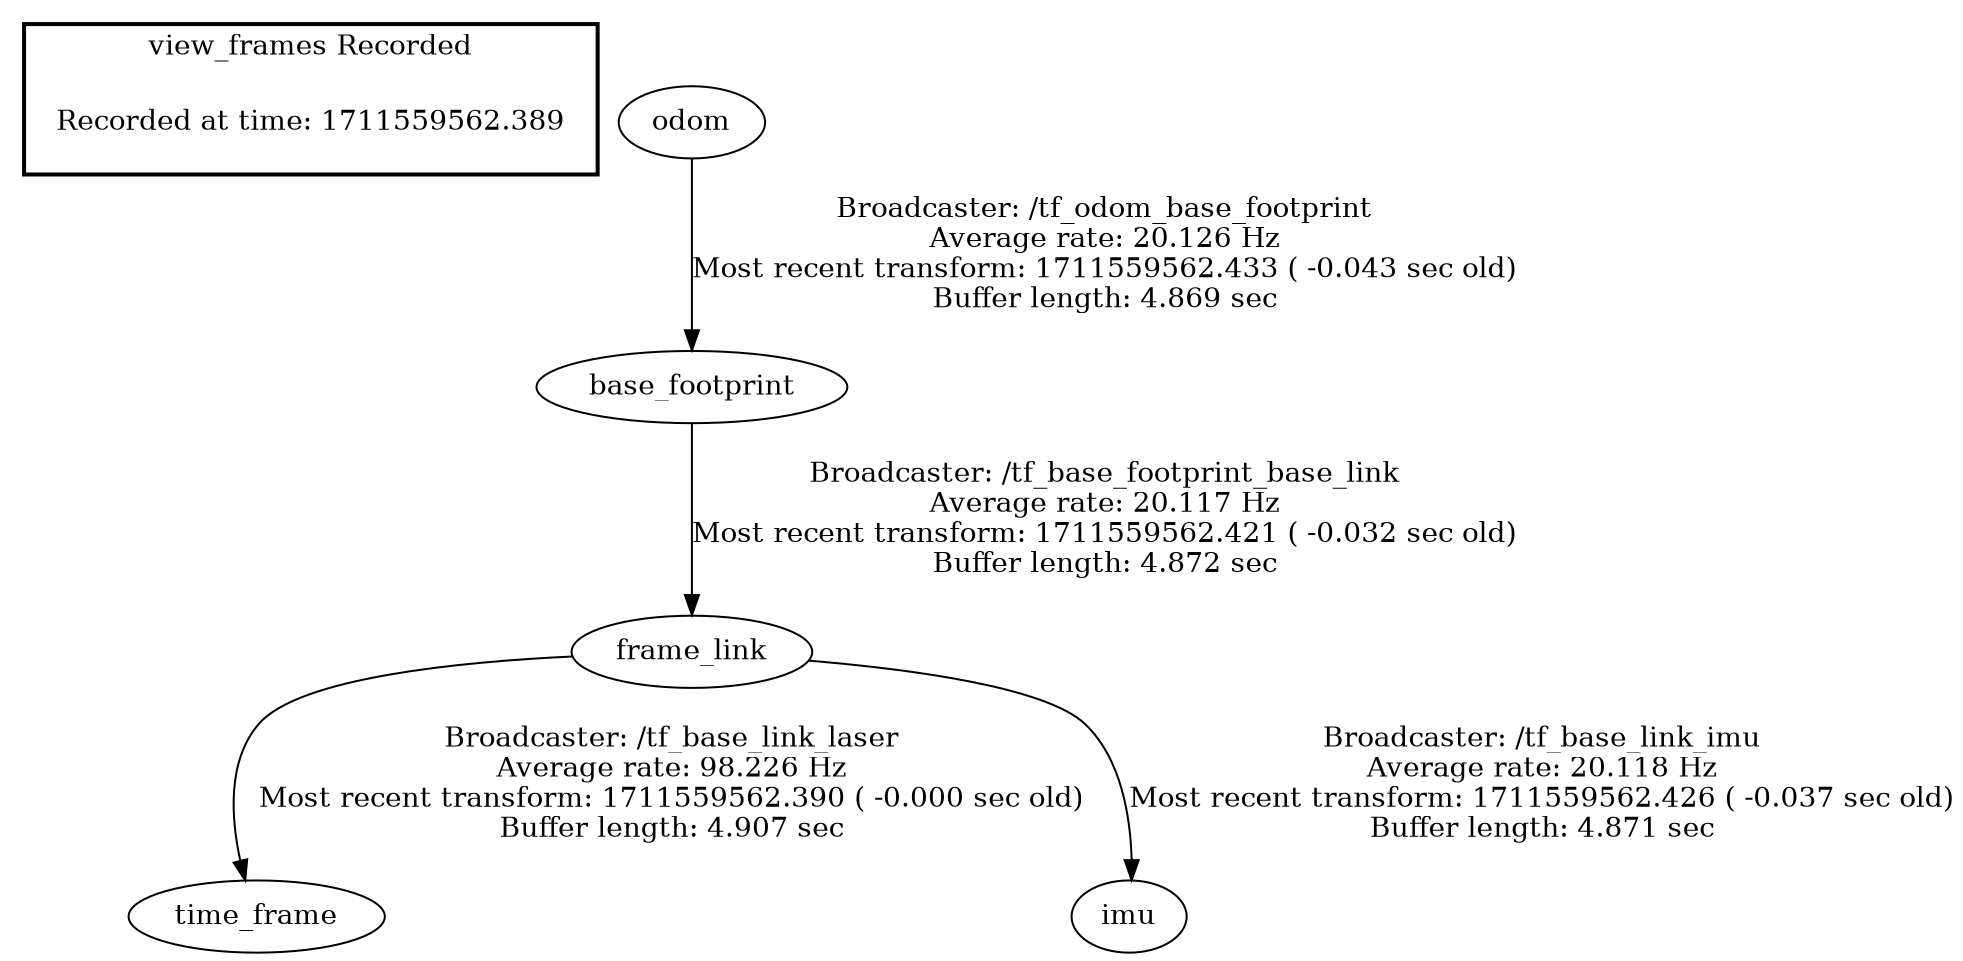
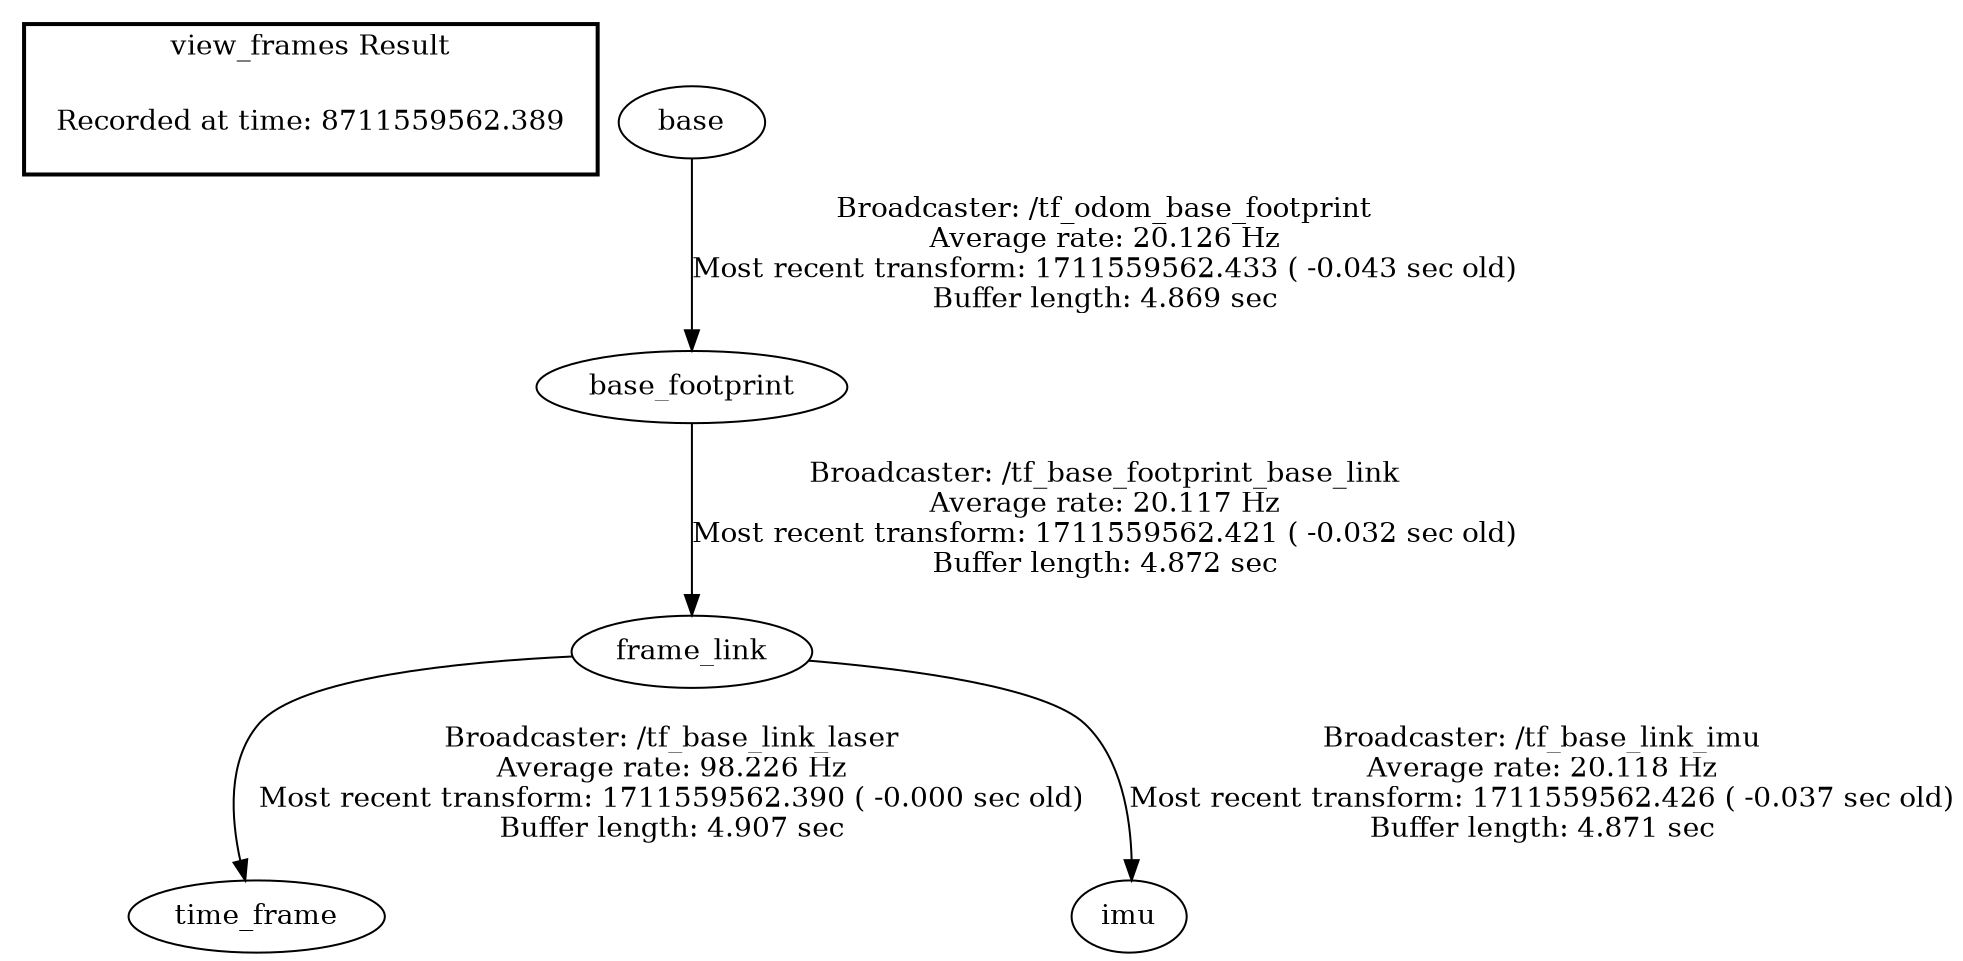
(311, 47) -> (311, 47)
(311, 122) -> (311, 122)
(692, 122) -> (692, 122)
